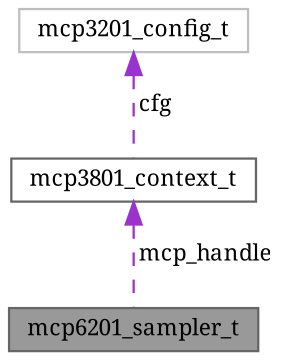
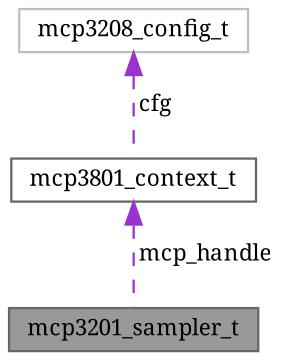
(134, 31) -> (134, 31)
(134, 330) -> (134, 330)
